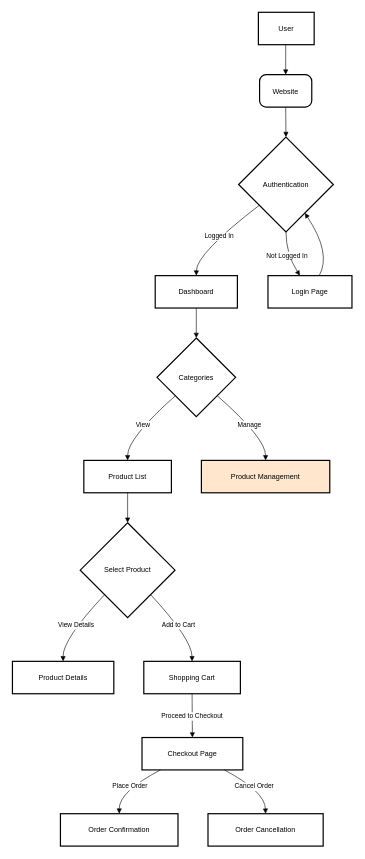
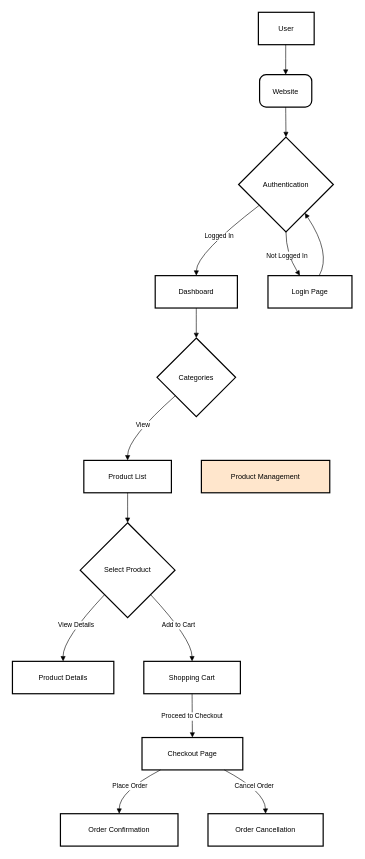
(250, 428) -> none
